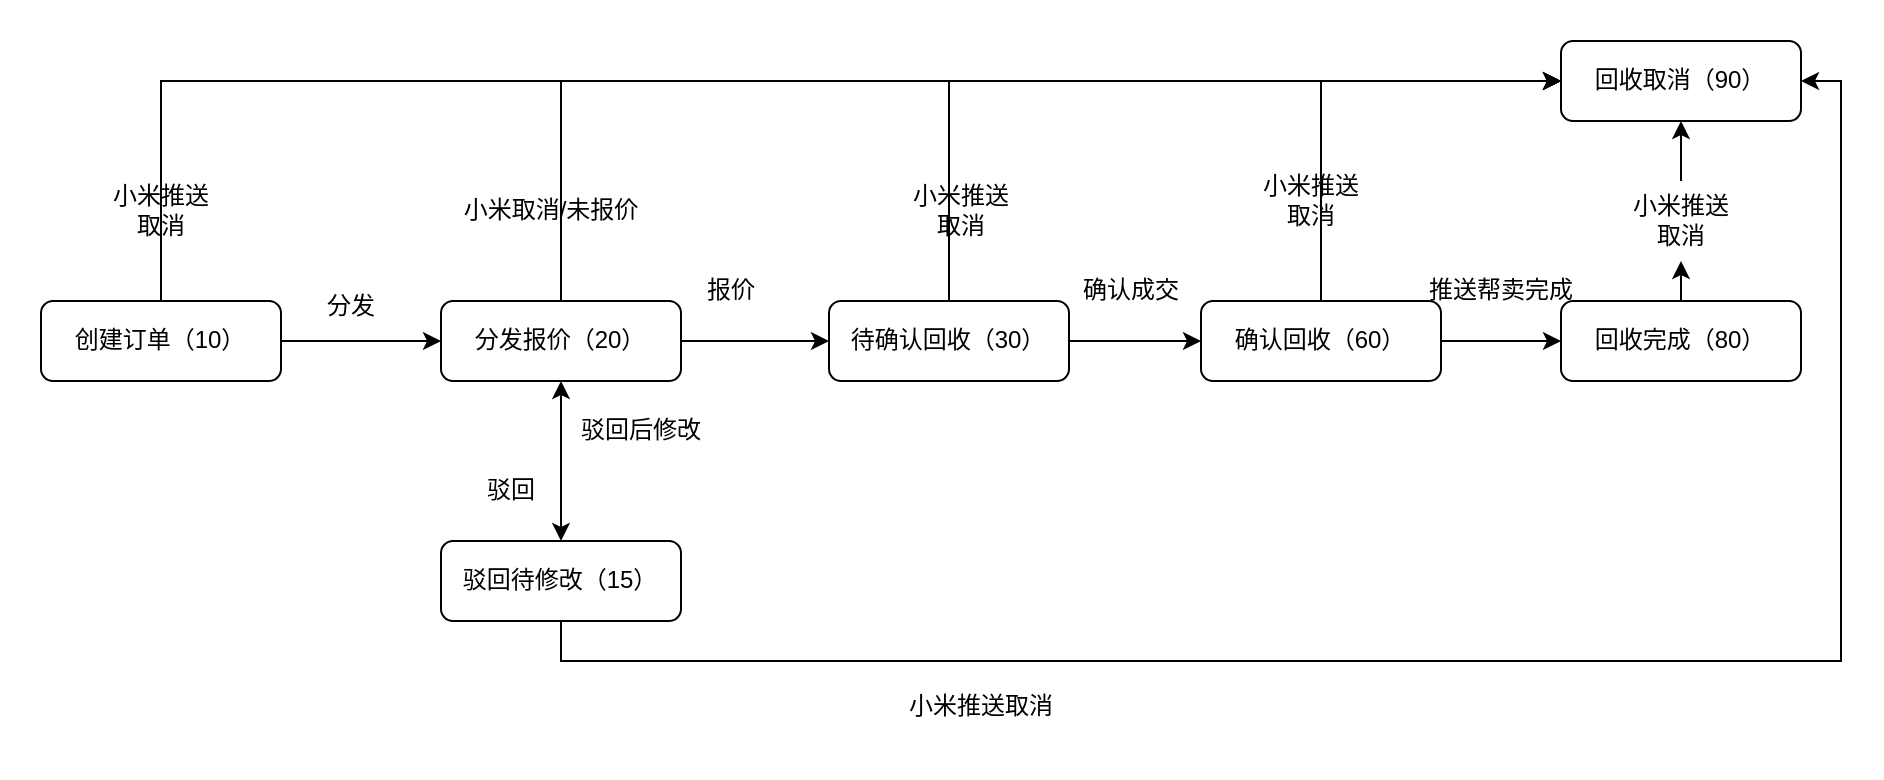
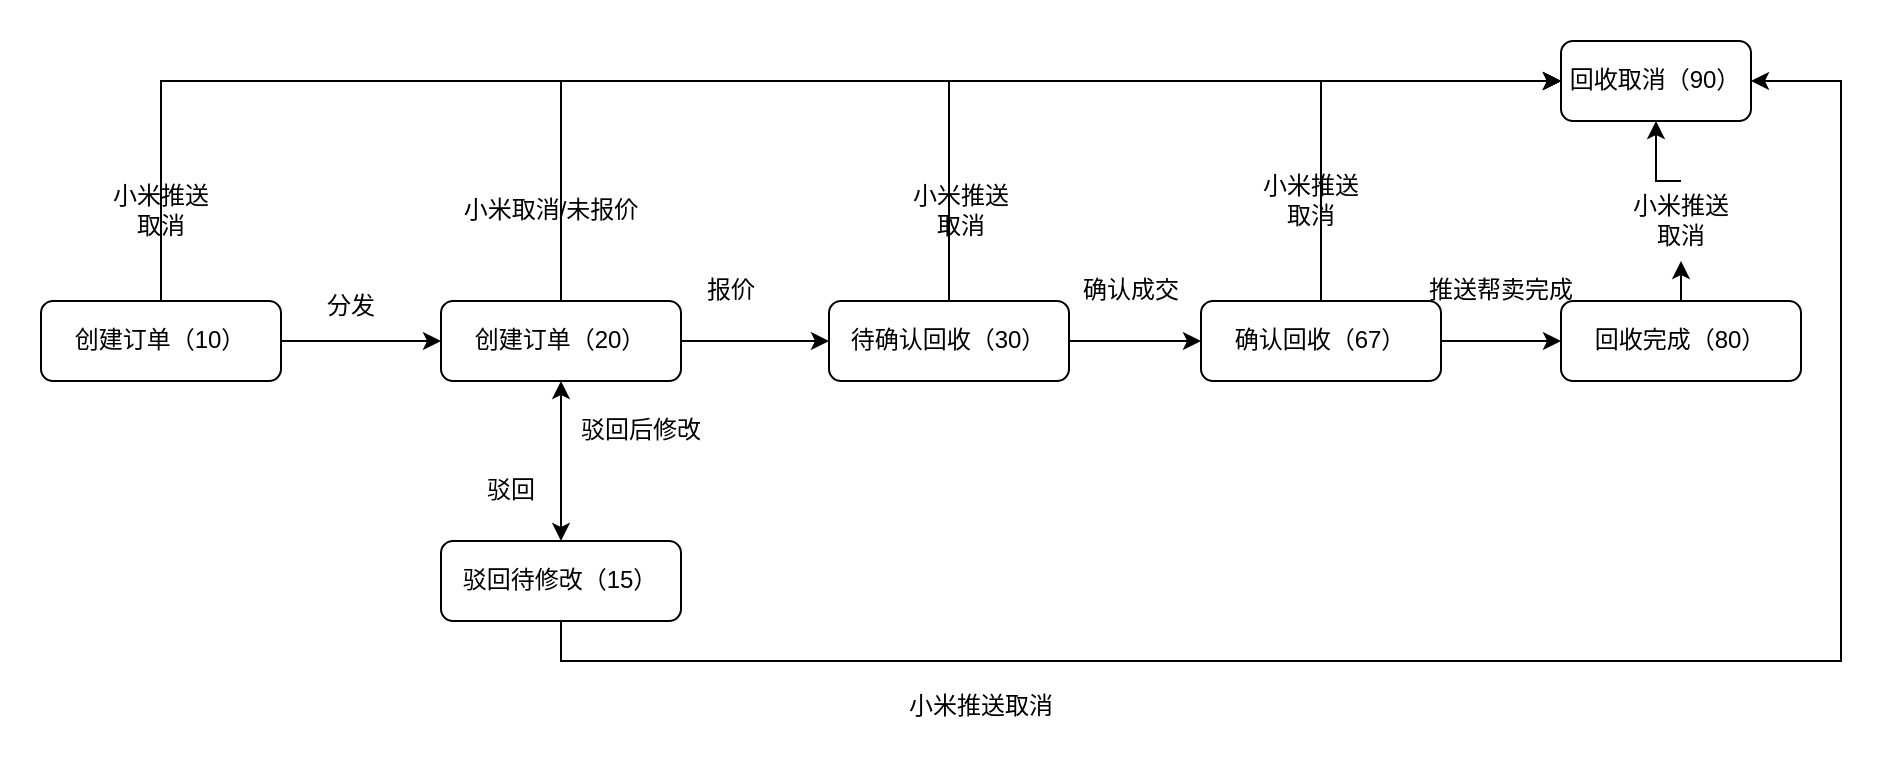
(1681, 81) -> (1656, 81)
(561, 341) -> (561, 341)
(1321, 341) -> (1321, 341)
